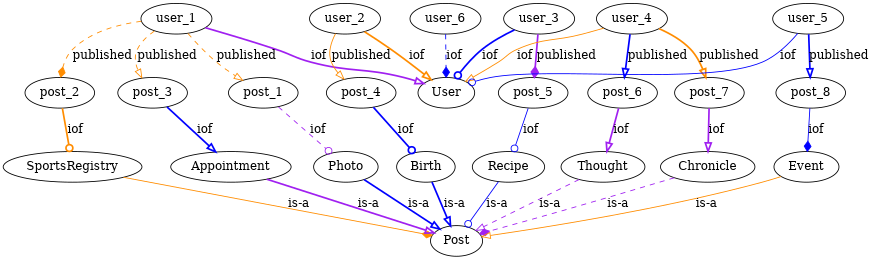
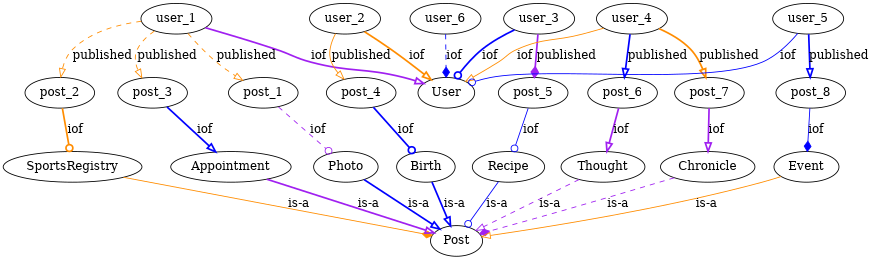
(95, 34) -> (95, 34)
